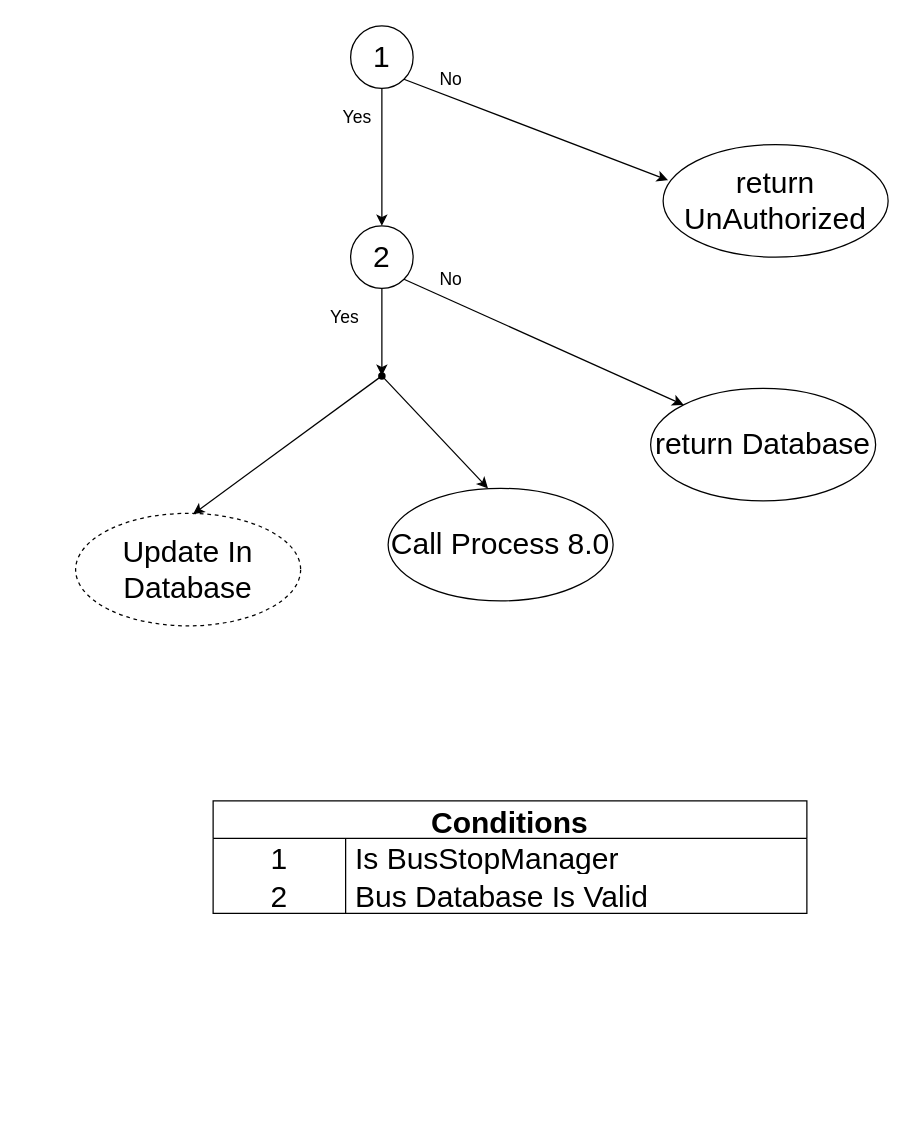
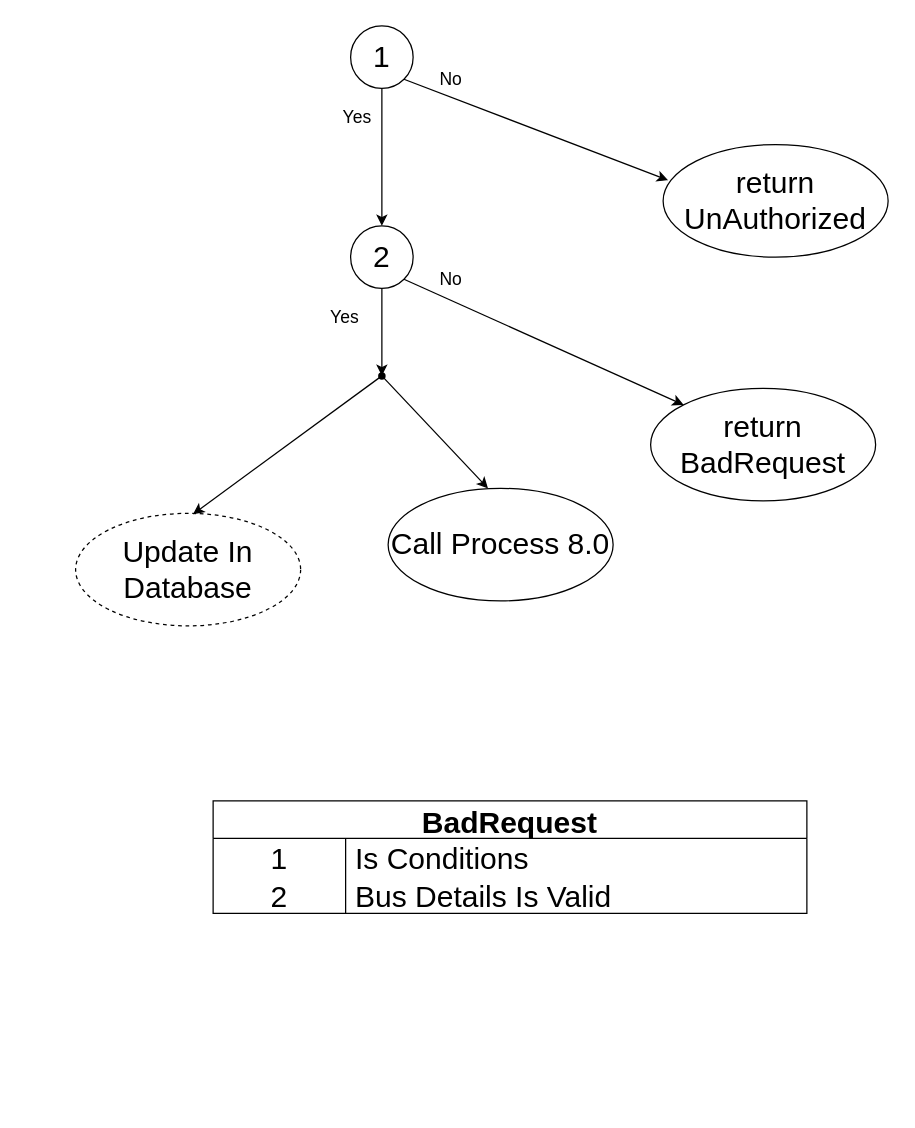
(763, 444) -> (763, 444)
(509, 823) -> (509, 823)
(495, 857) -> (453, 857)
(513, 894) -> (496, 894)
